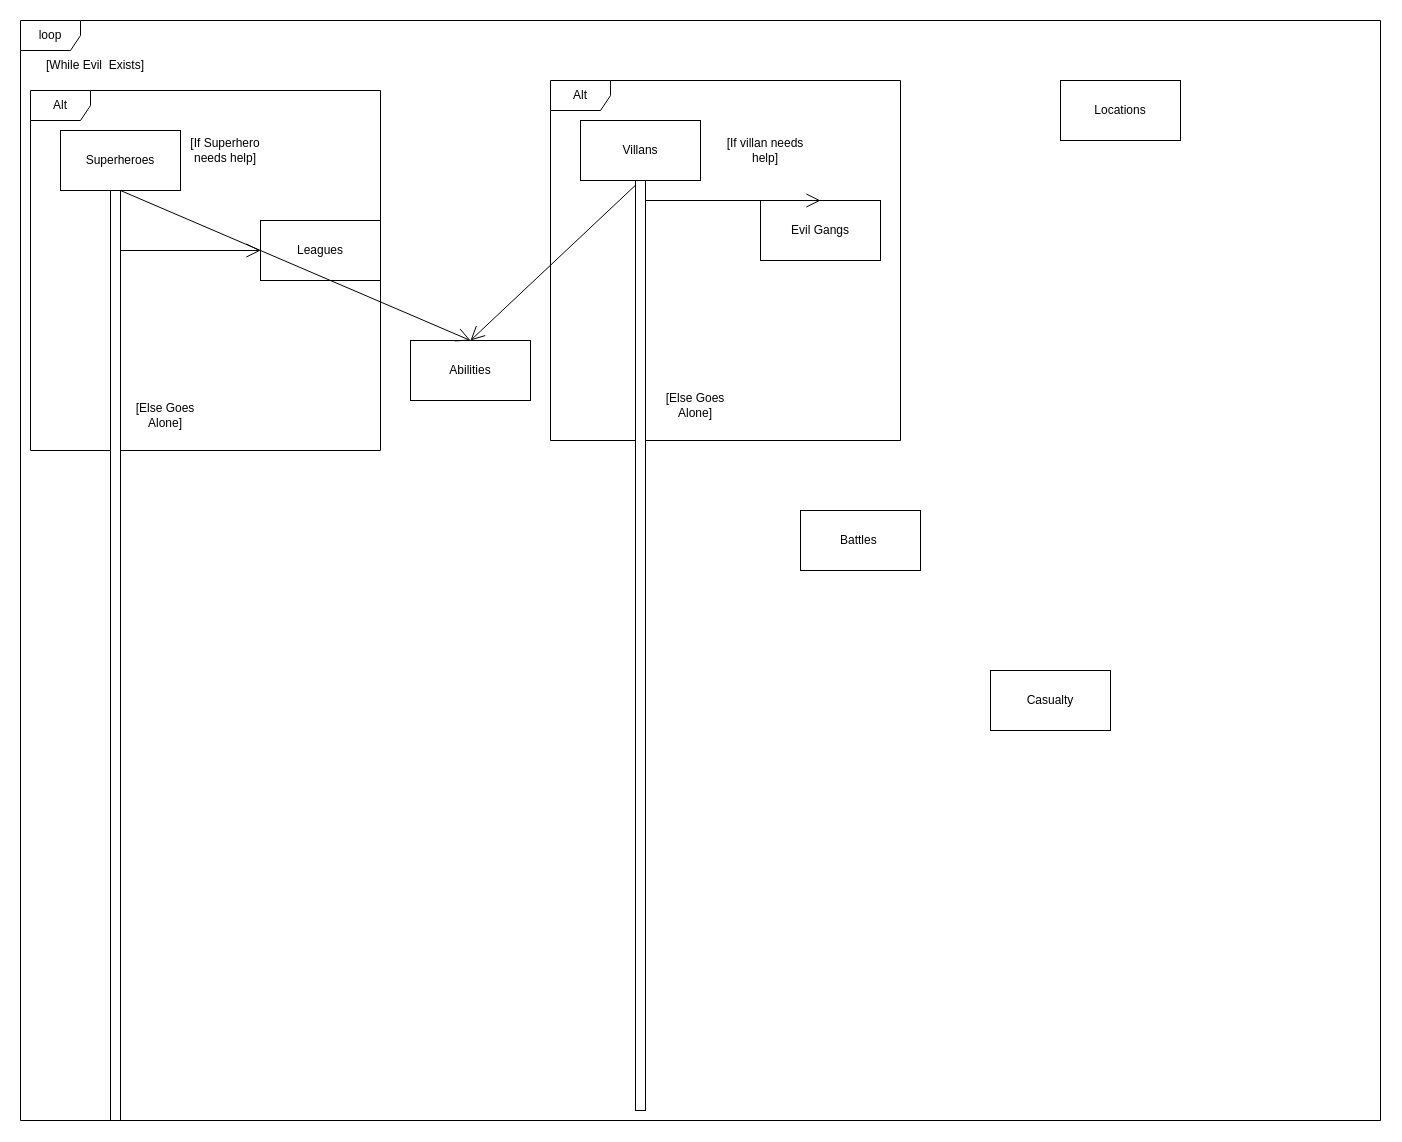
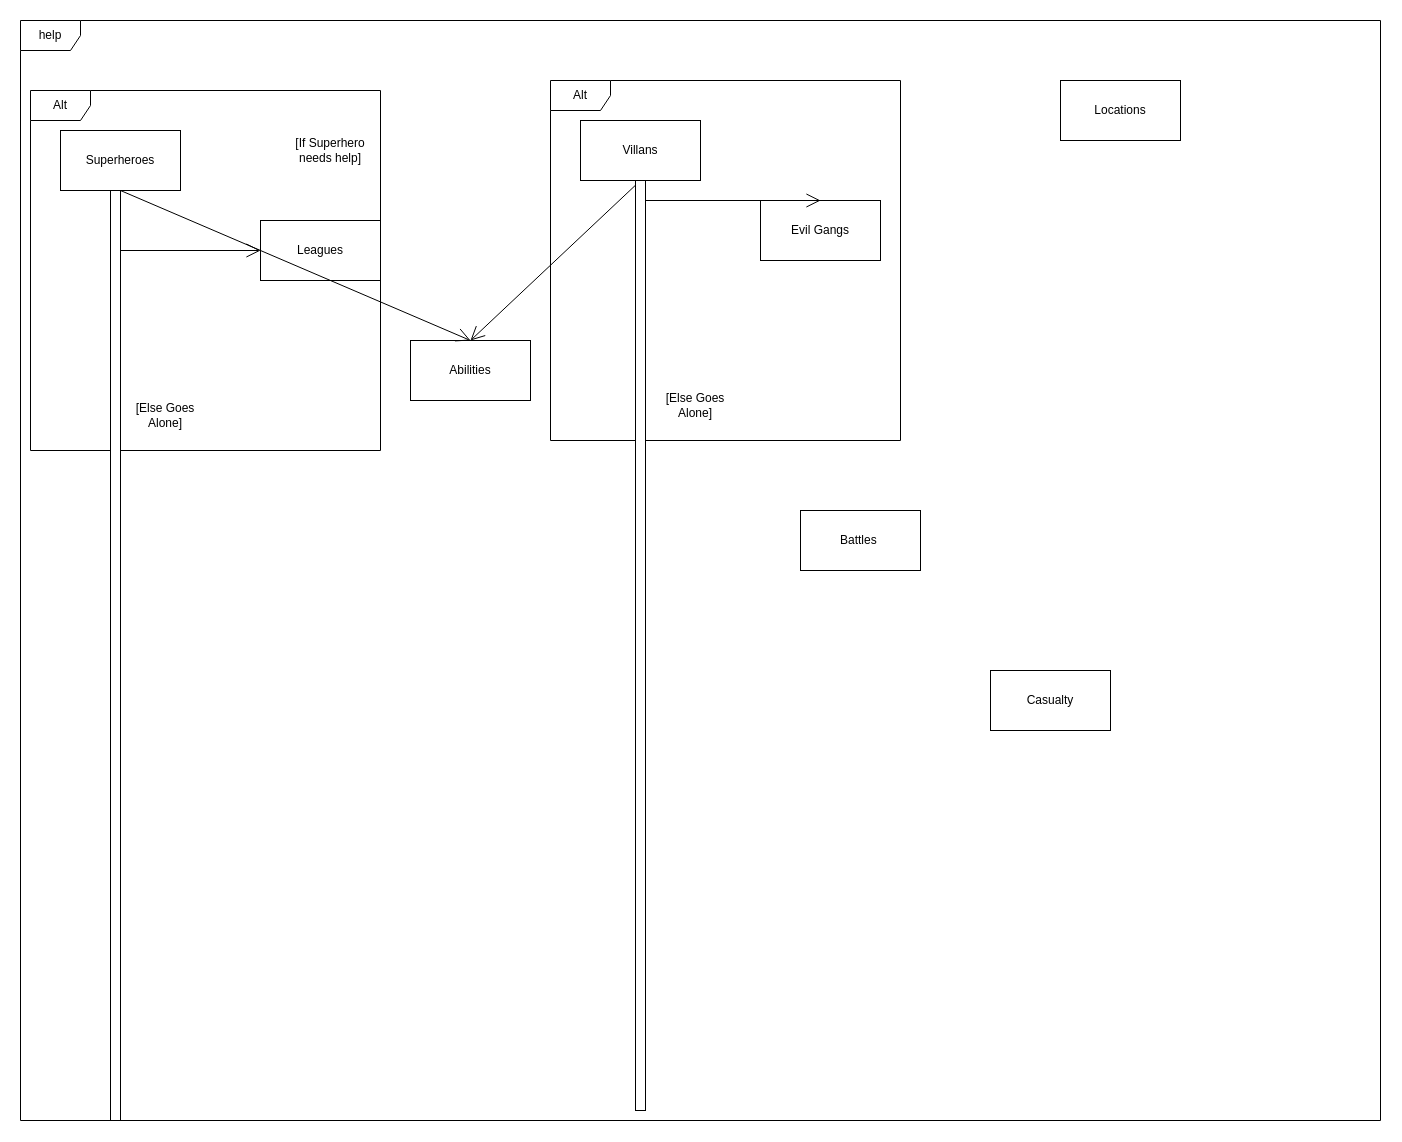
(51, 36) -> (51, 36)
(96, 66) -> none
(226, 151) -> (331, 151)
(766, 151) -> none
